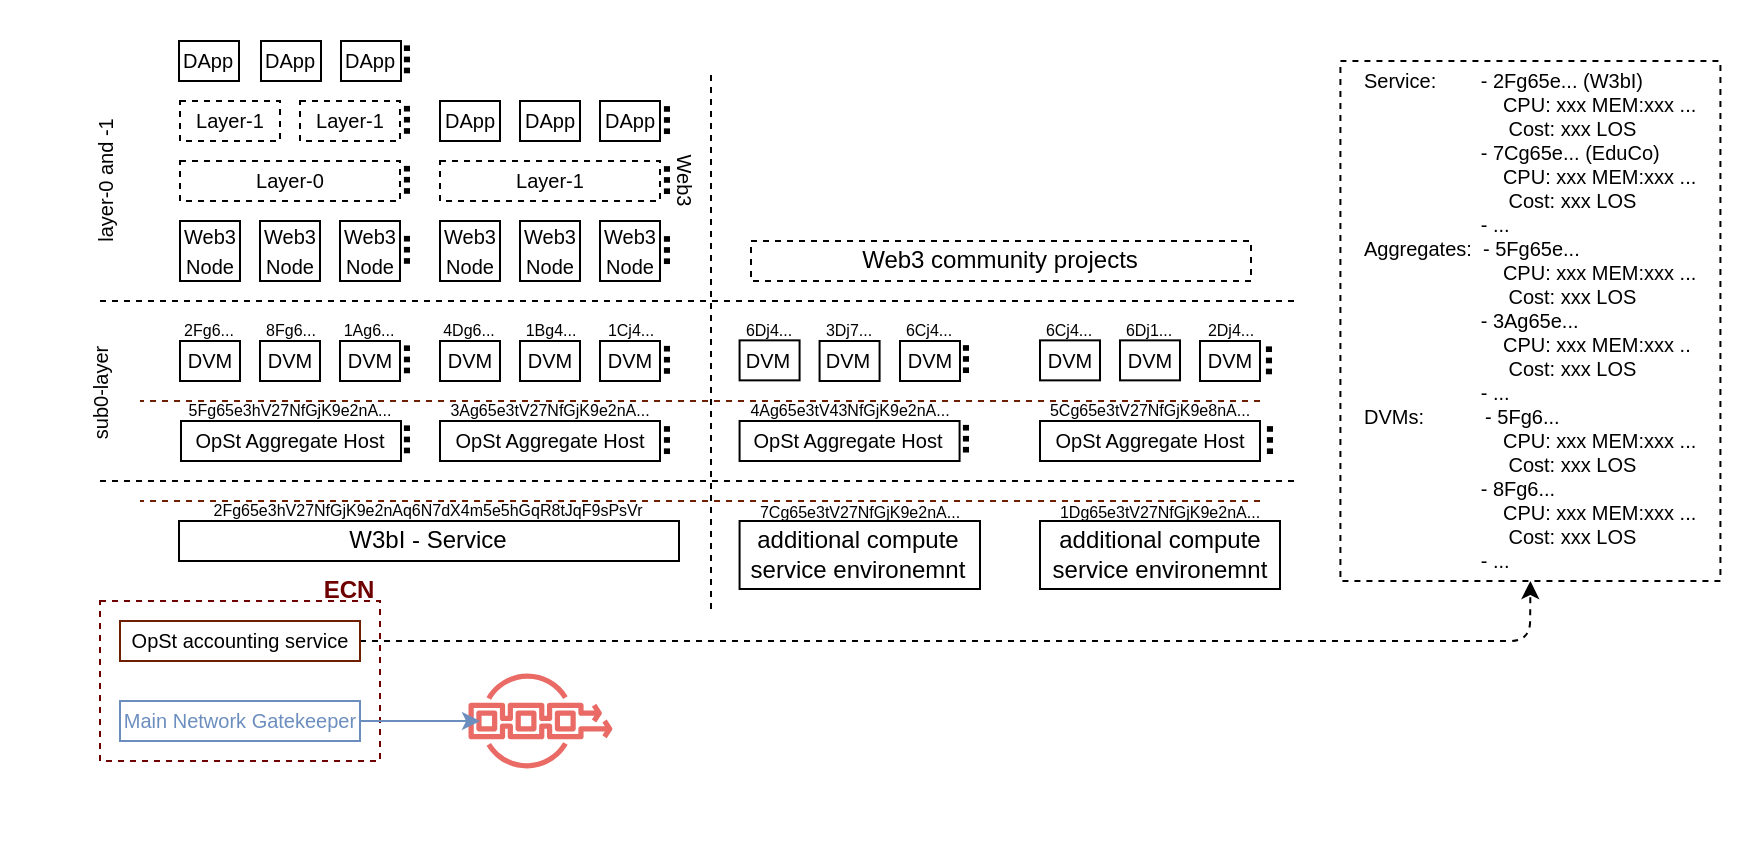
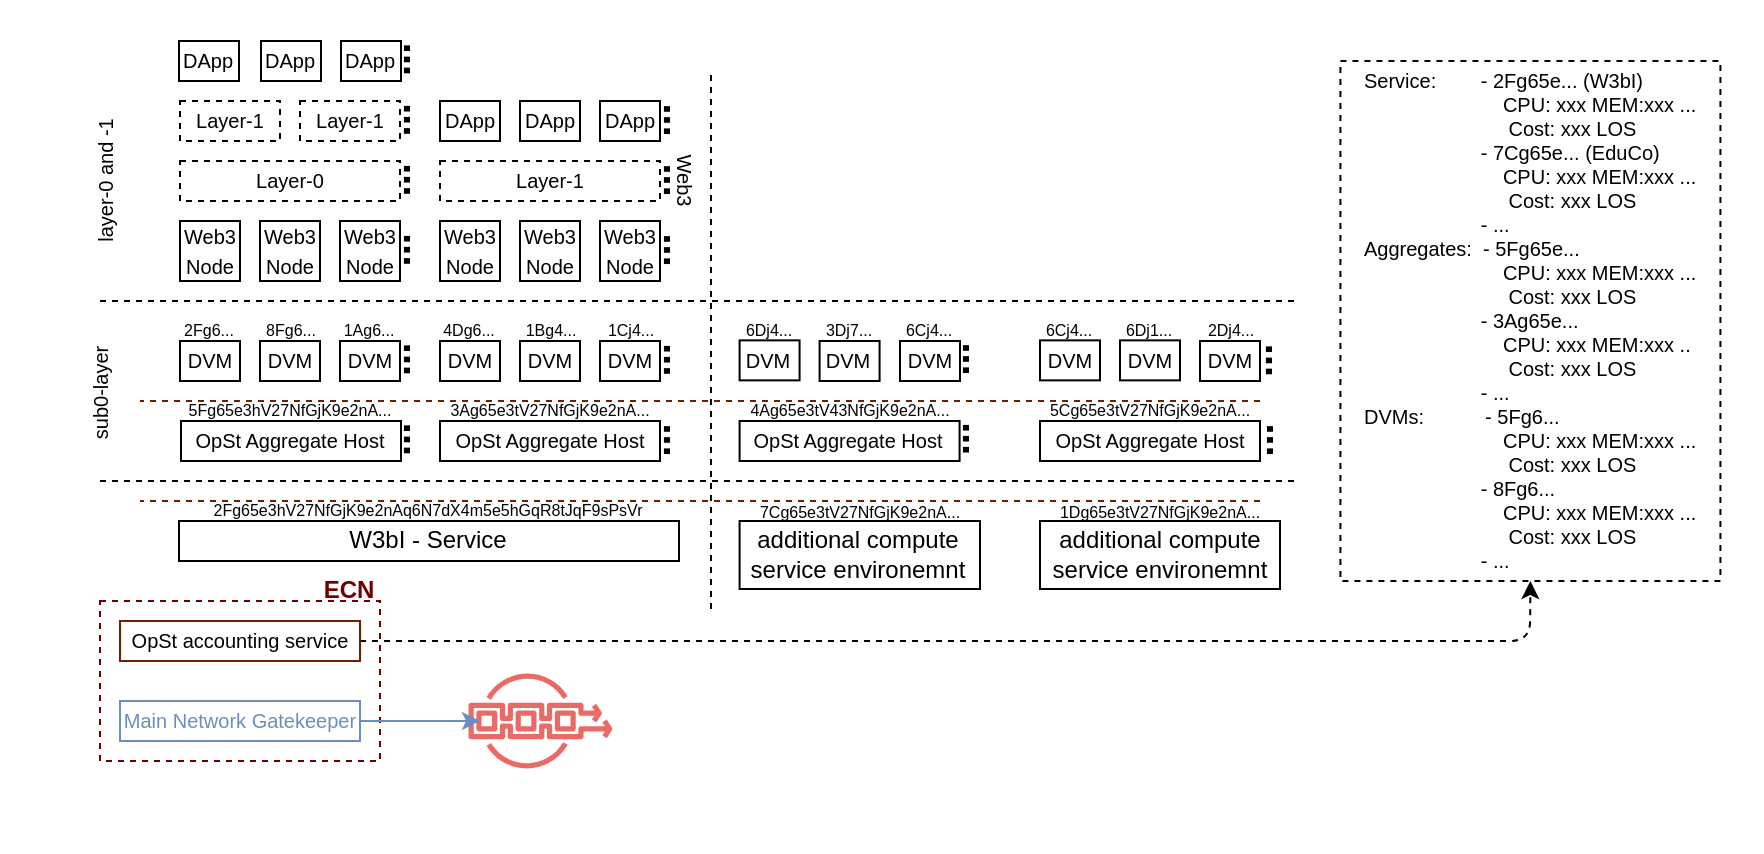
(1001, 261) -> none
(1151, 409) -> (1151, 409)
